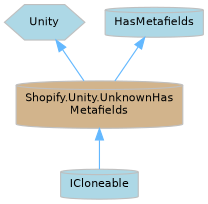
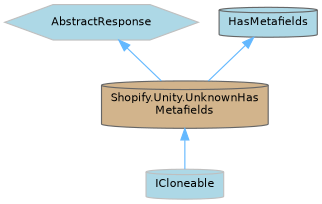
(45, 22) -> (102, 22)
(154, 22) -> (268, 22)
(99, 105) -> (185, 105)
